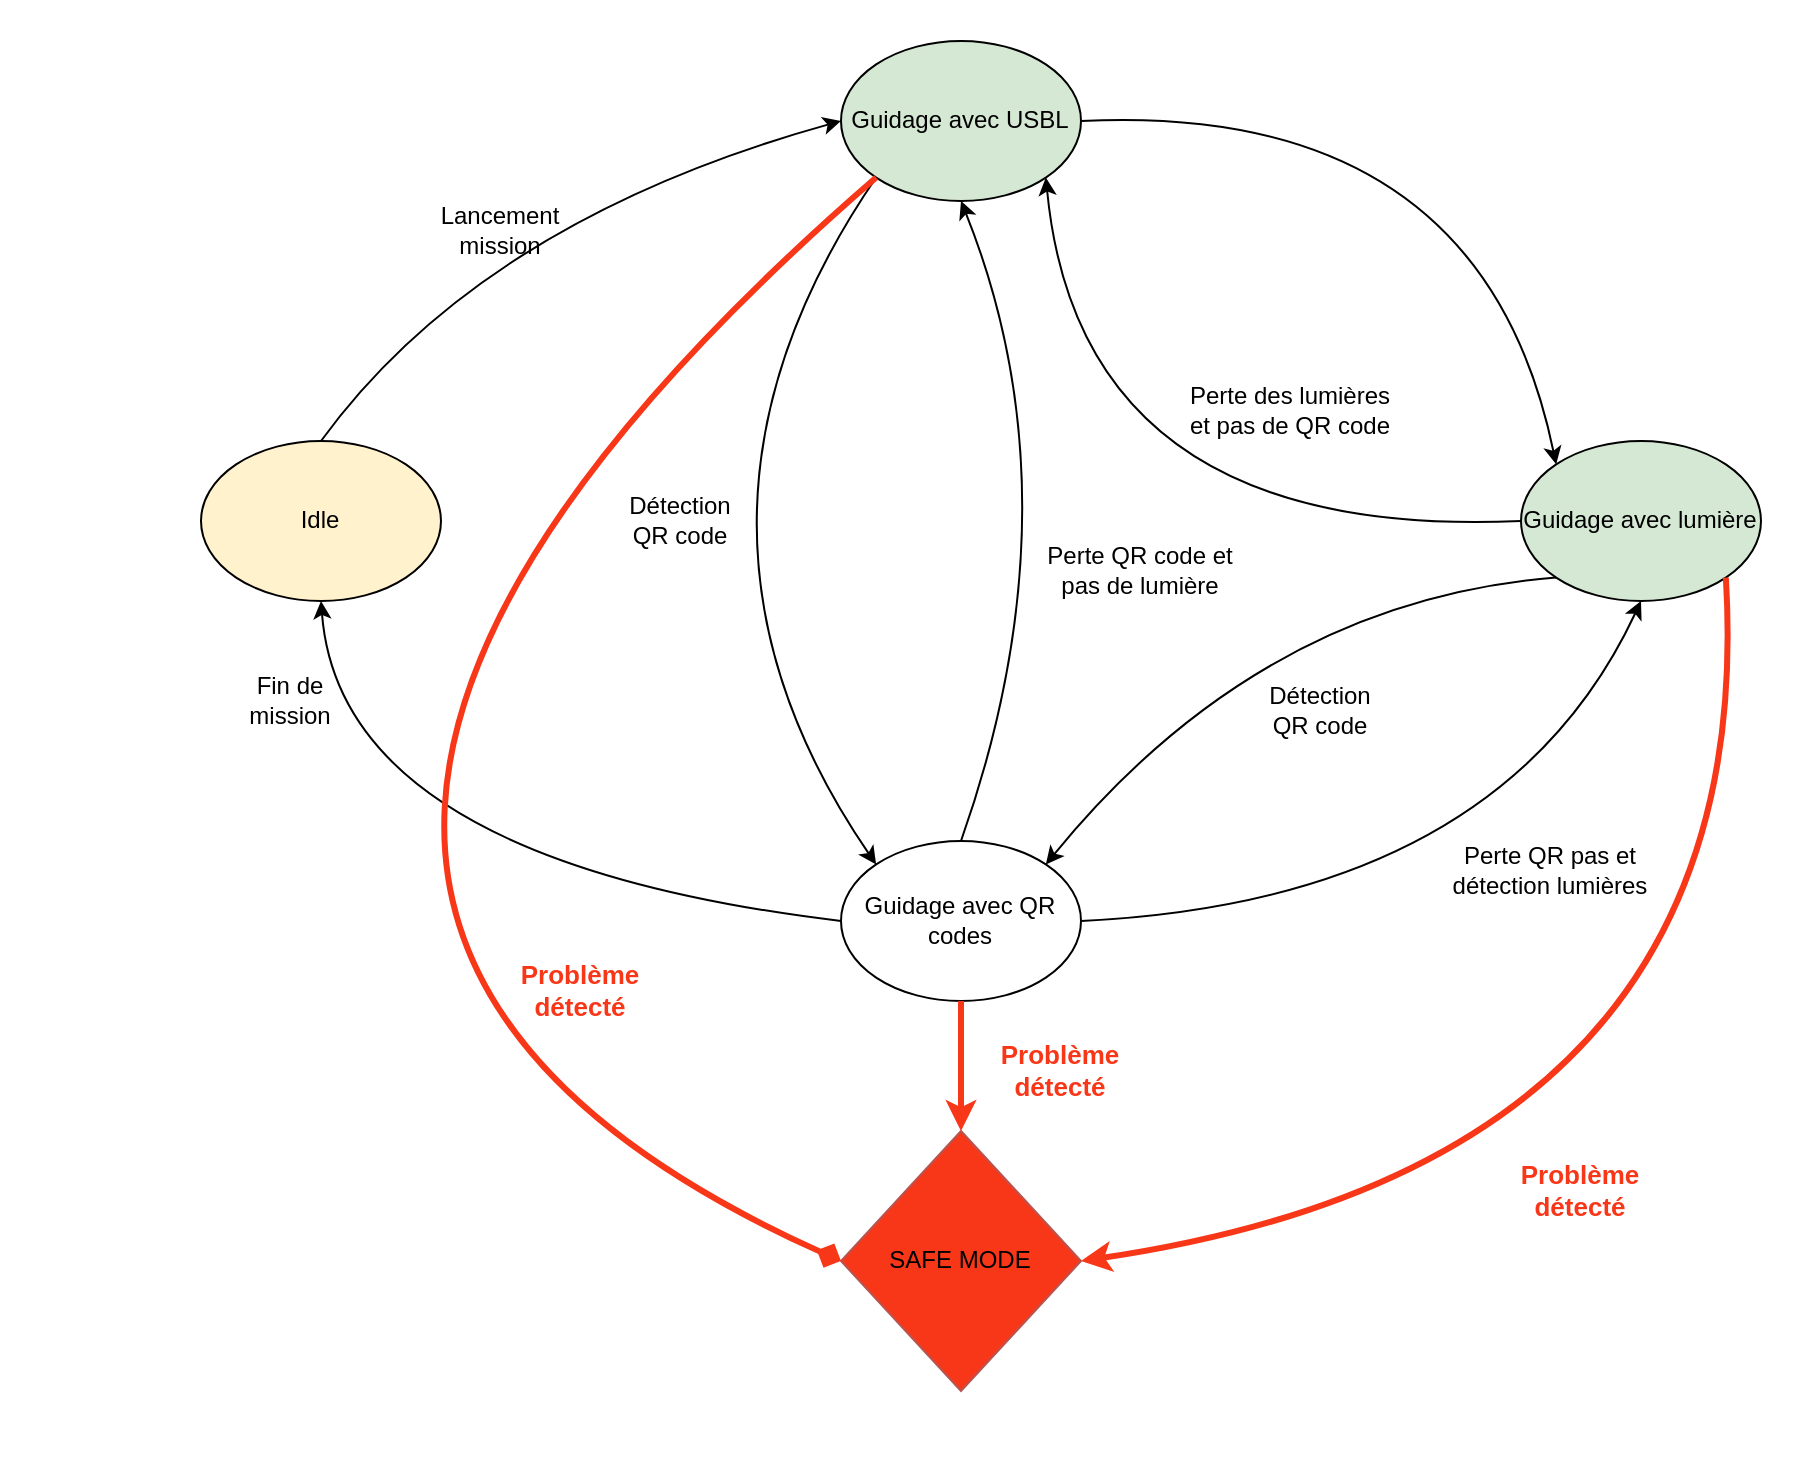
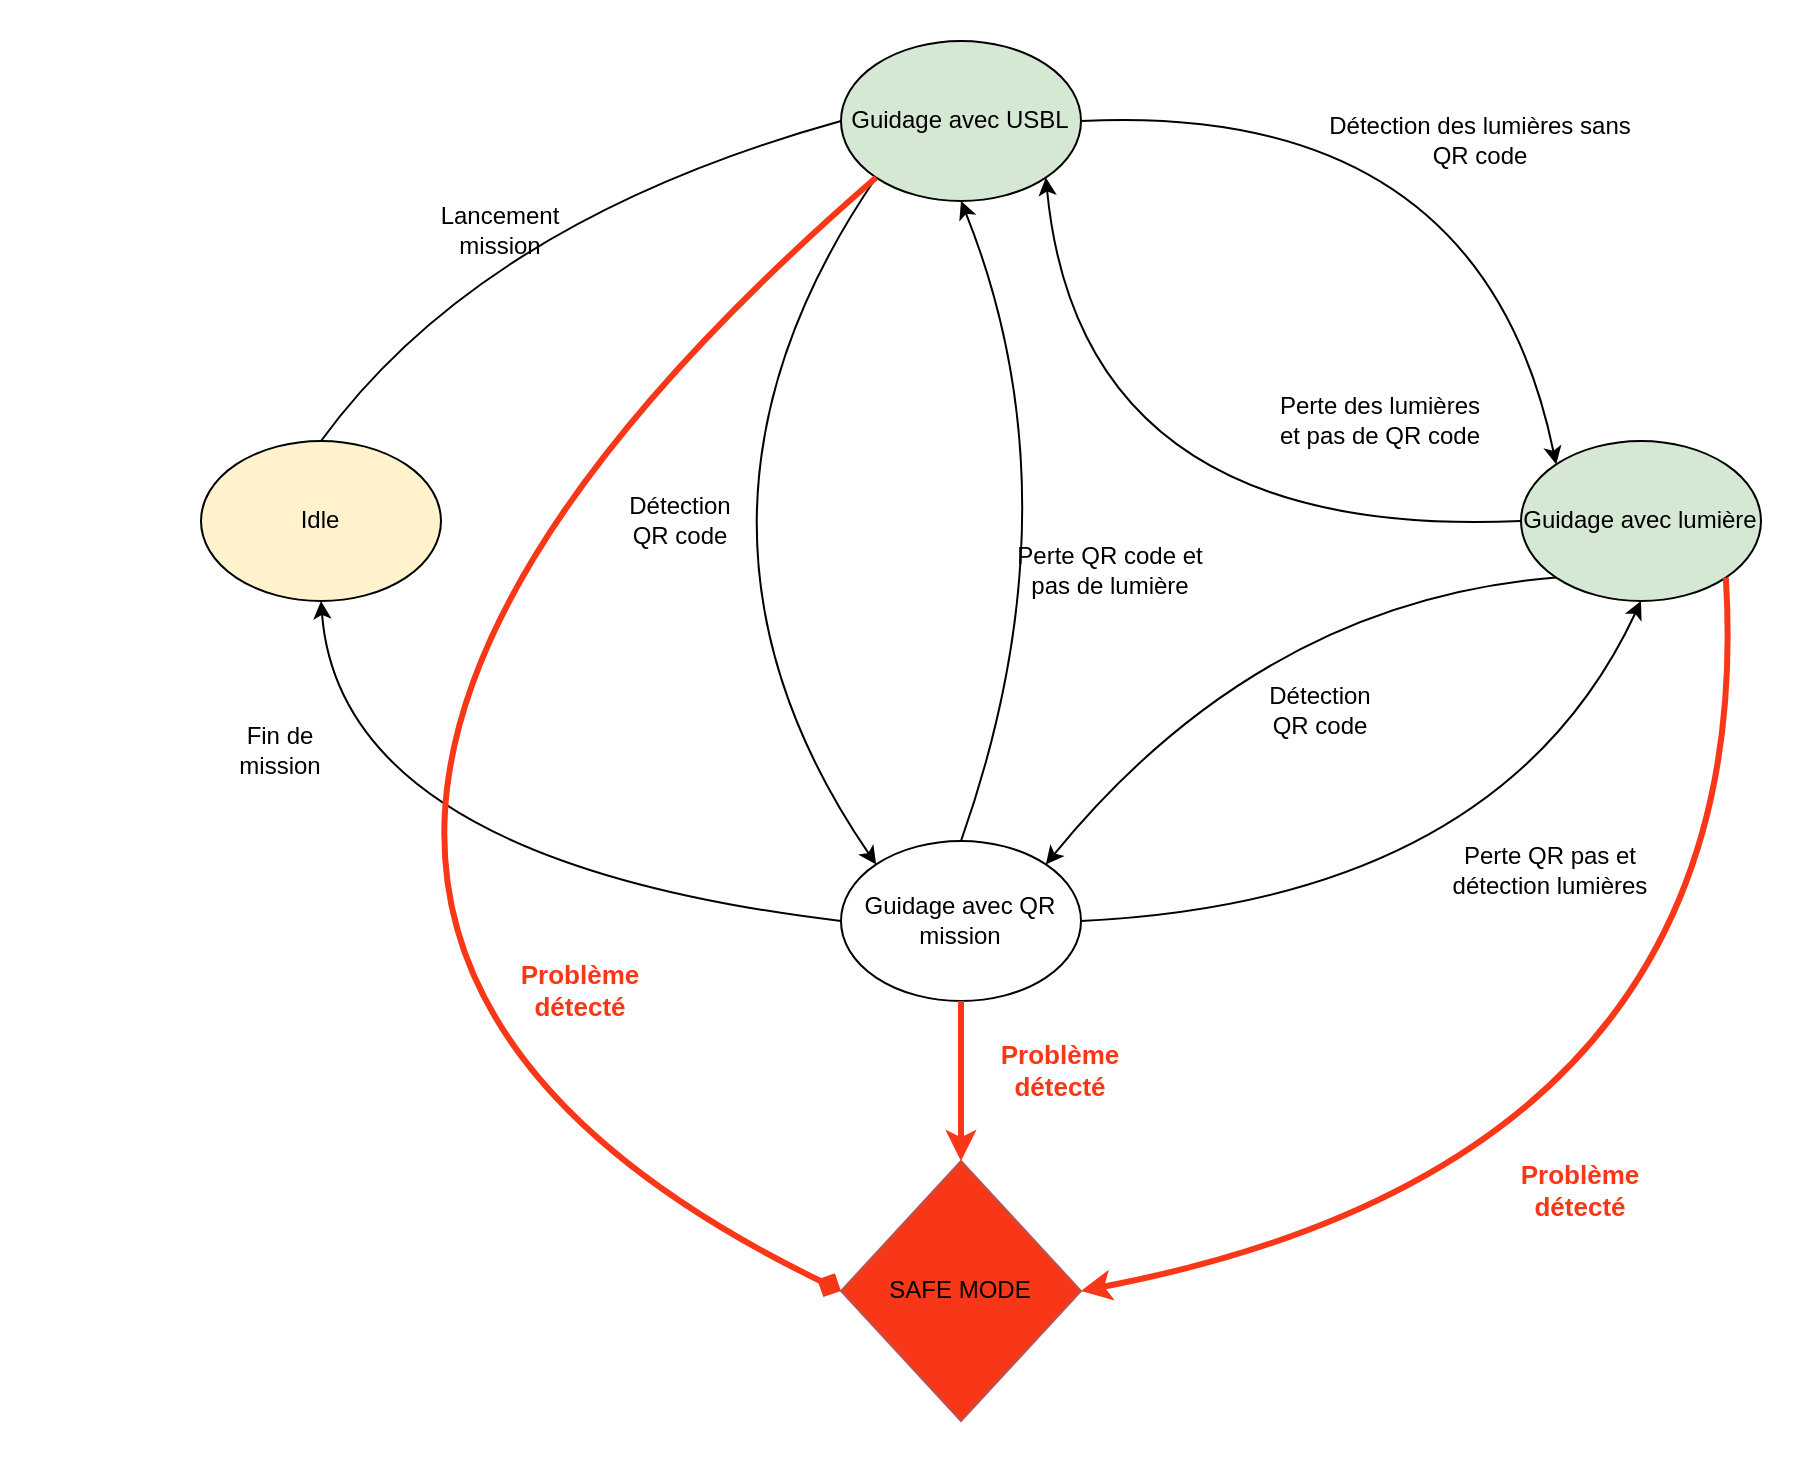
(827, 125) -> (831, 124)
none -> (1481, 141)
(1291, 411) -> (1381, 421)
(1141, 571) -> (1111, 571)
(291, 701) -> (281, 751)
(961, 921) -> (961, 921)
(961, 1261) -> (961, 1291)
